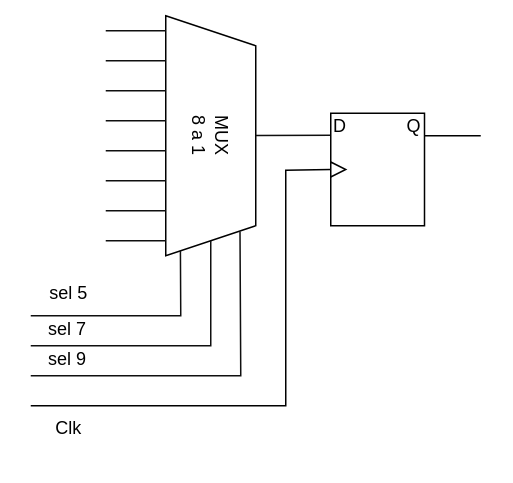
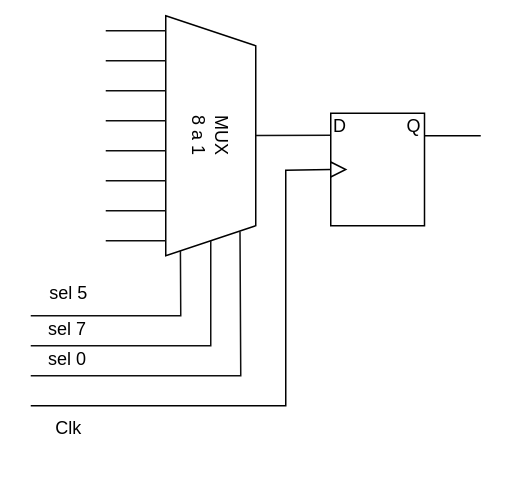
(69, 360) -> (69, 360)
